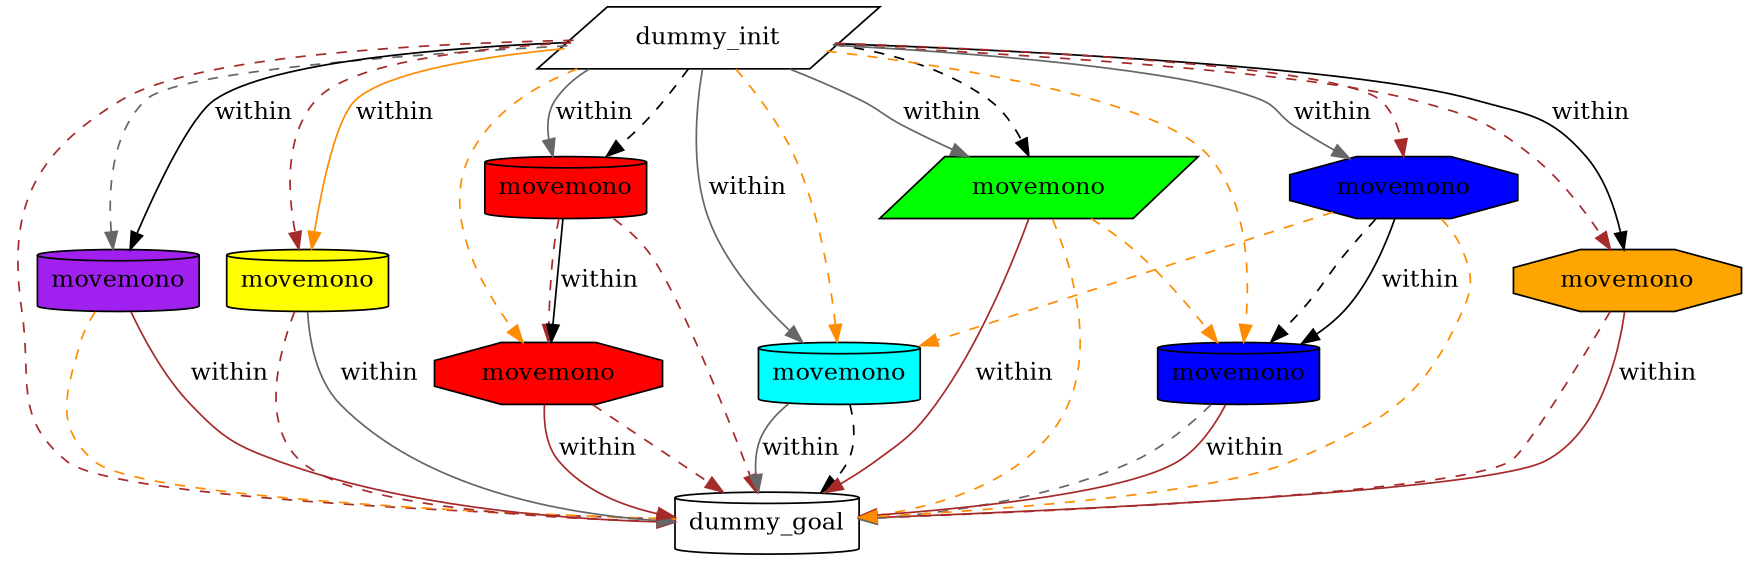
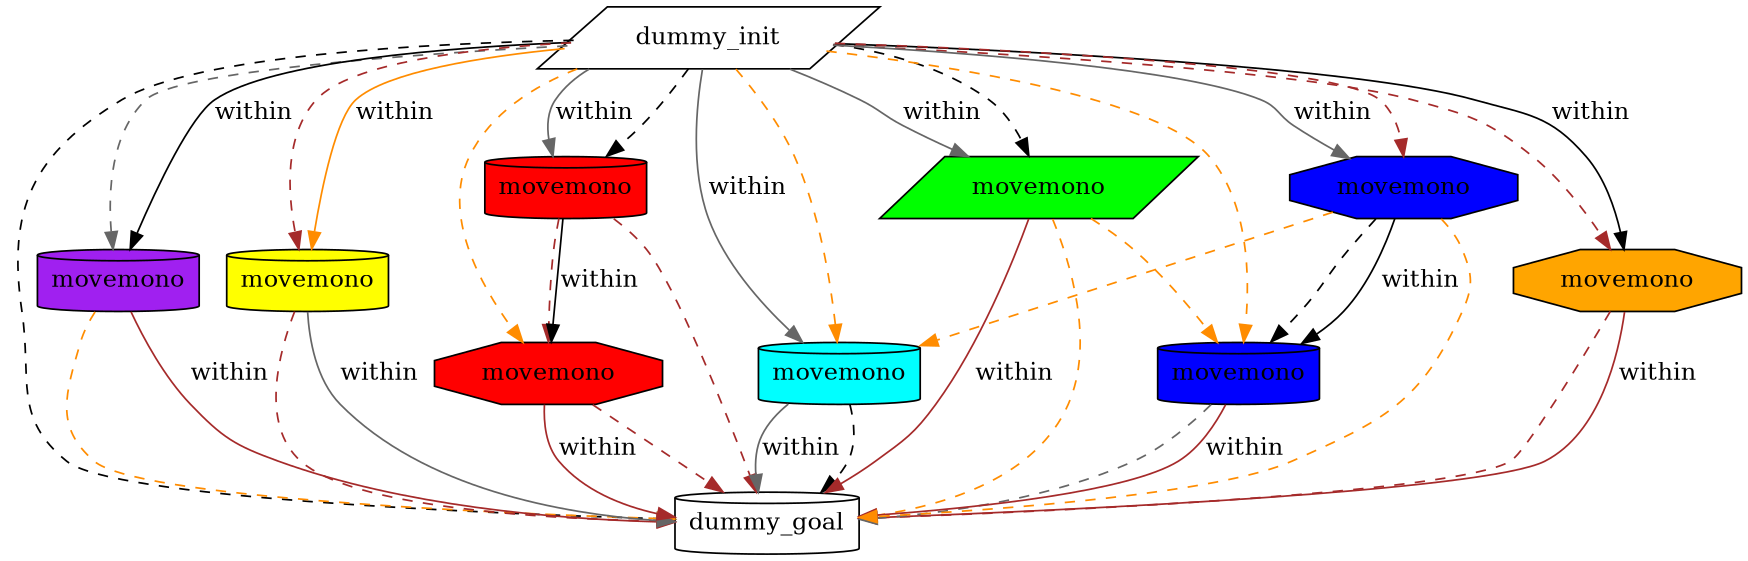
(24, 335) -> (24, 335)
